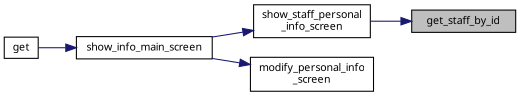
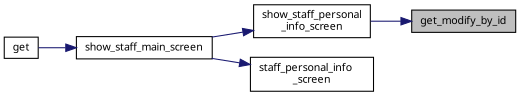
(464, 21) -> (464, 21)
(144, 48) -> (144, 48)
(312, 74) -> (312, 74)
